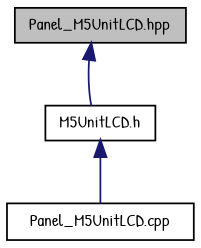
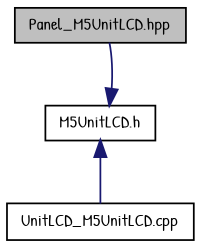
(89, 83) -> (112, 66)
(100, 222) -> (100, 222)
